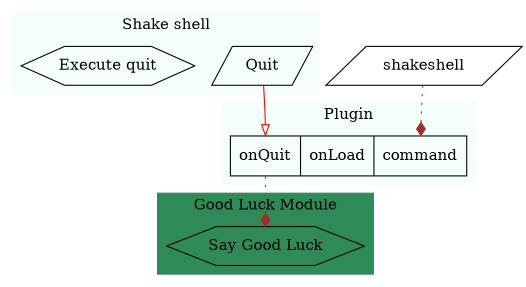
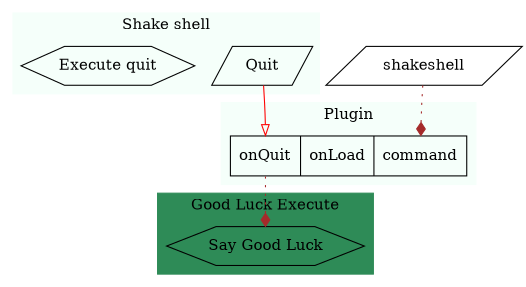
(265, 206) -> (265, 206)
